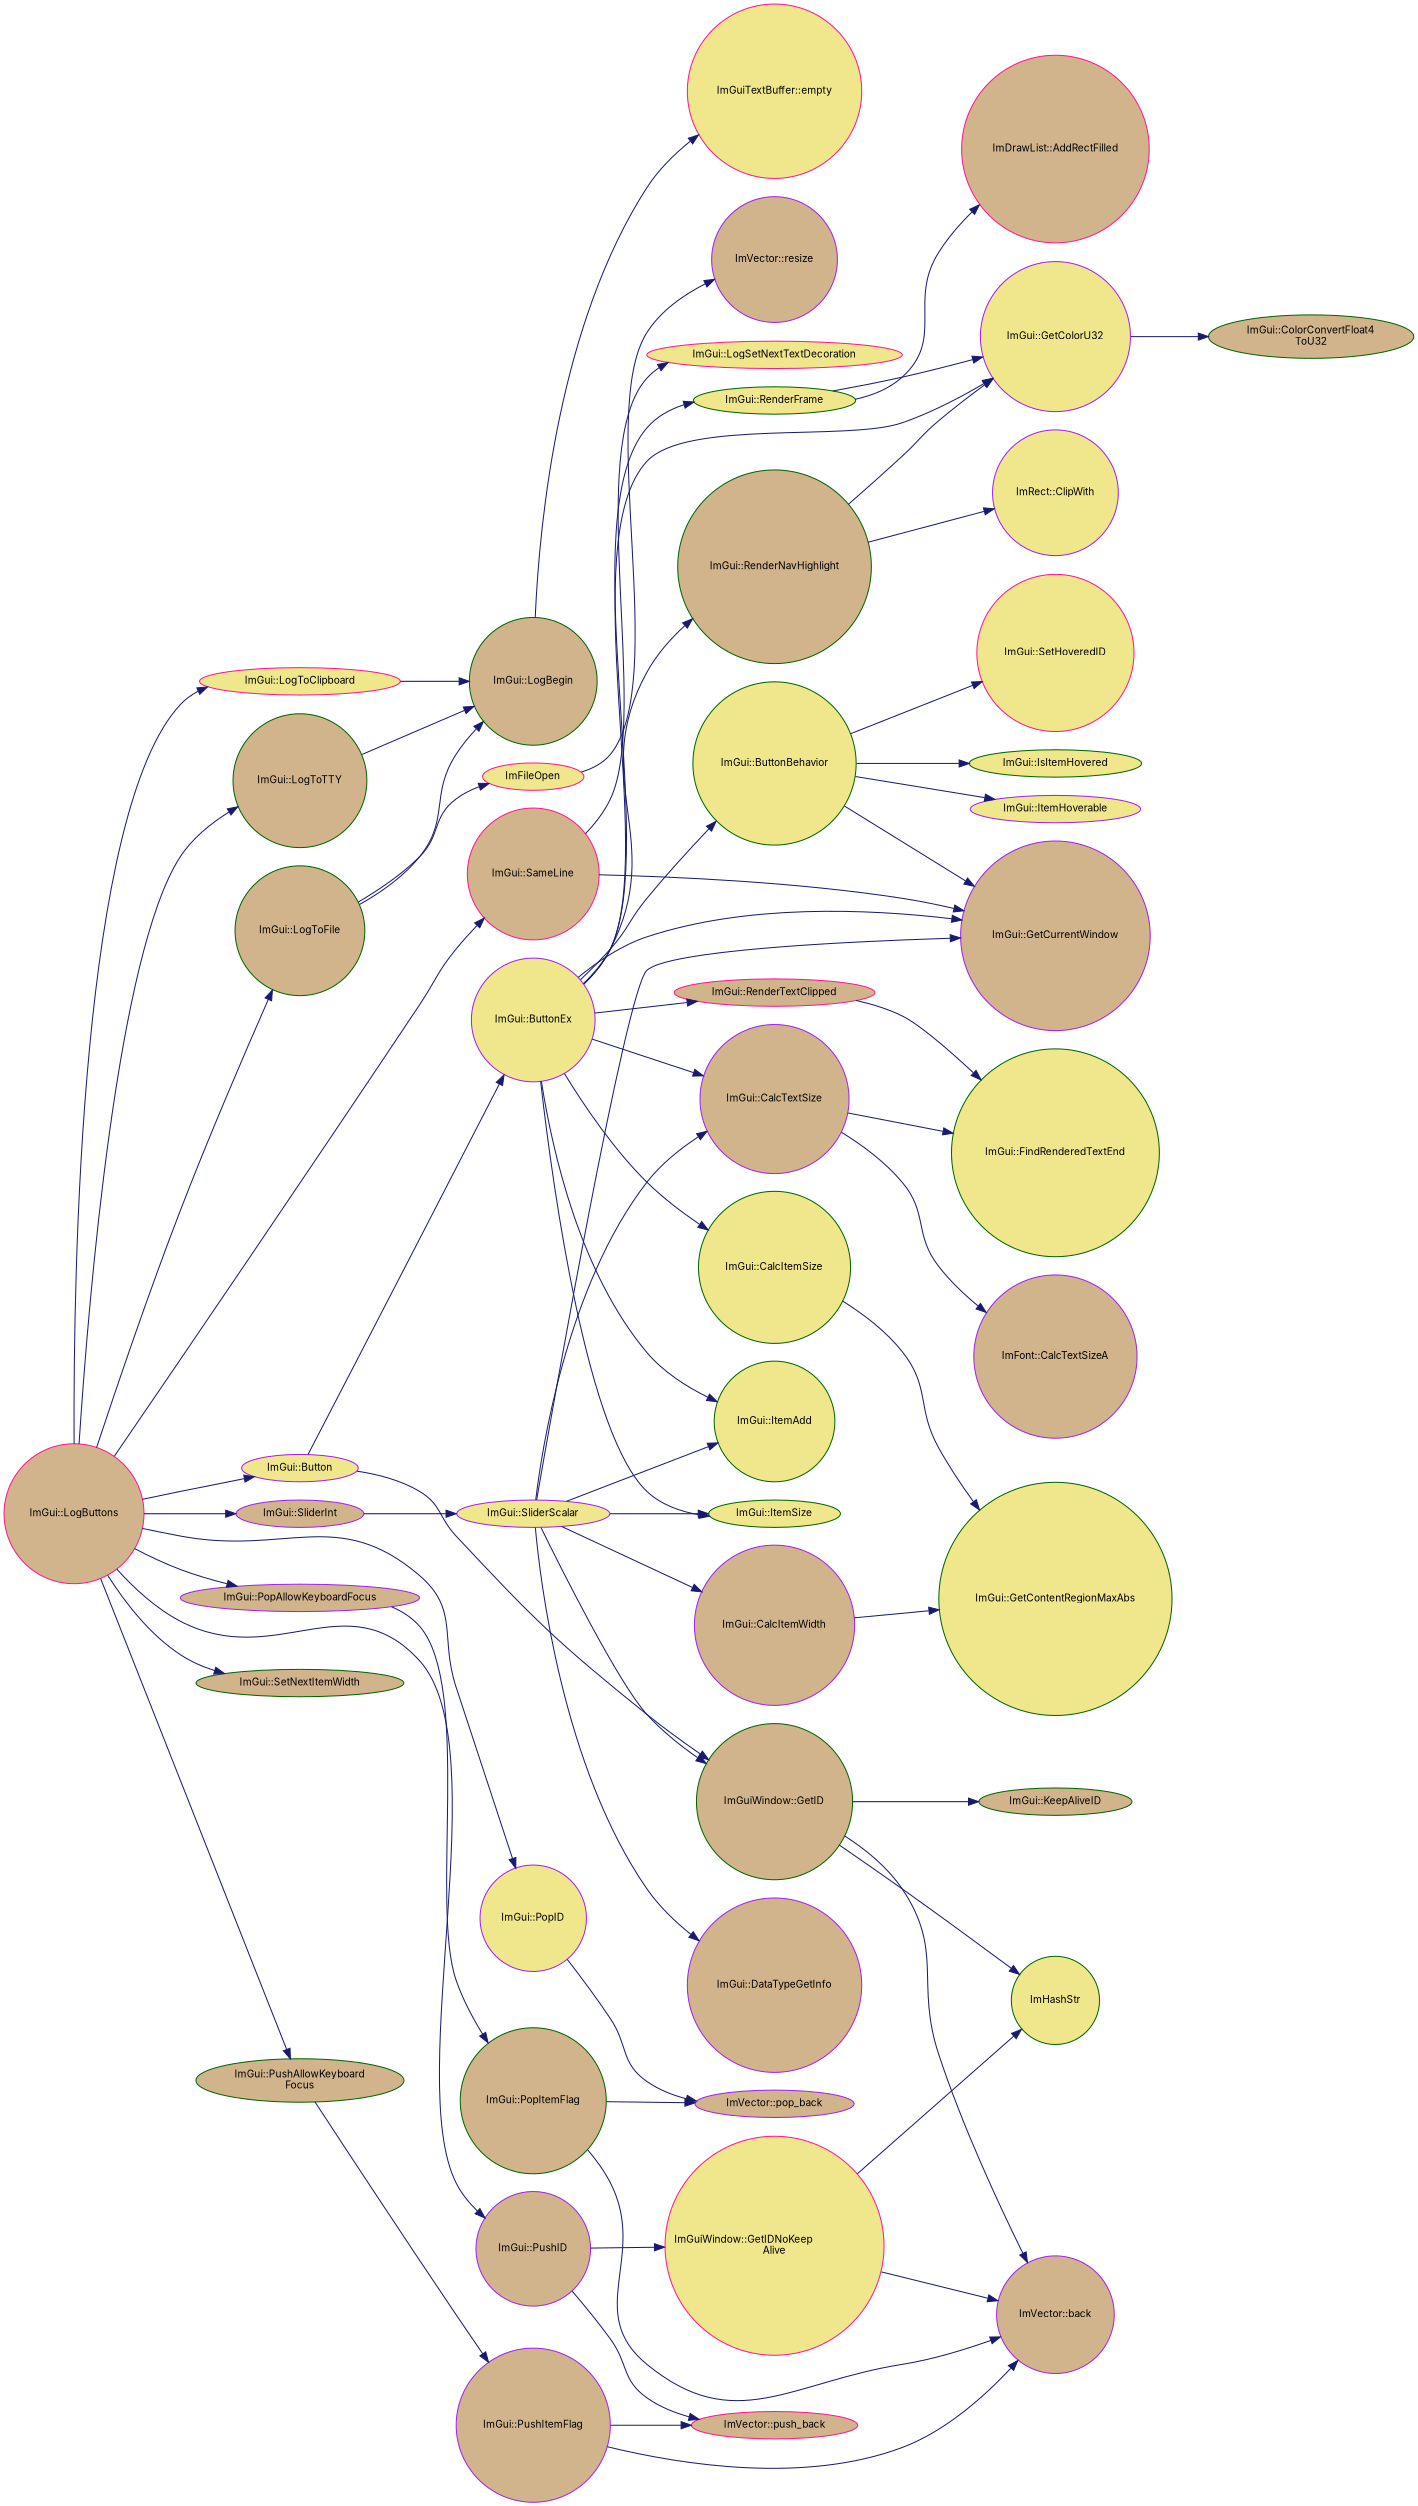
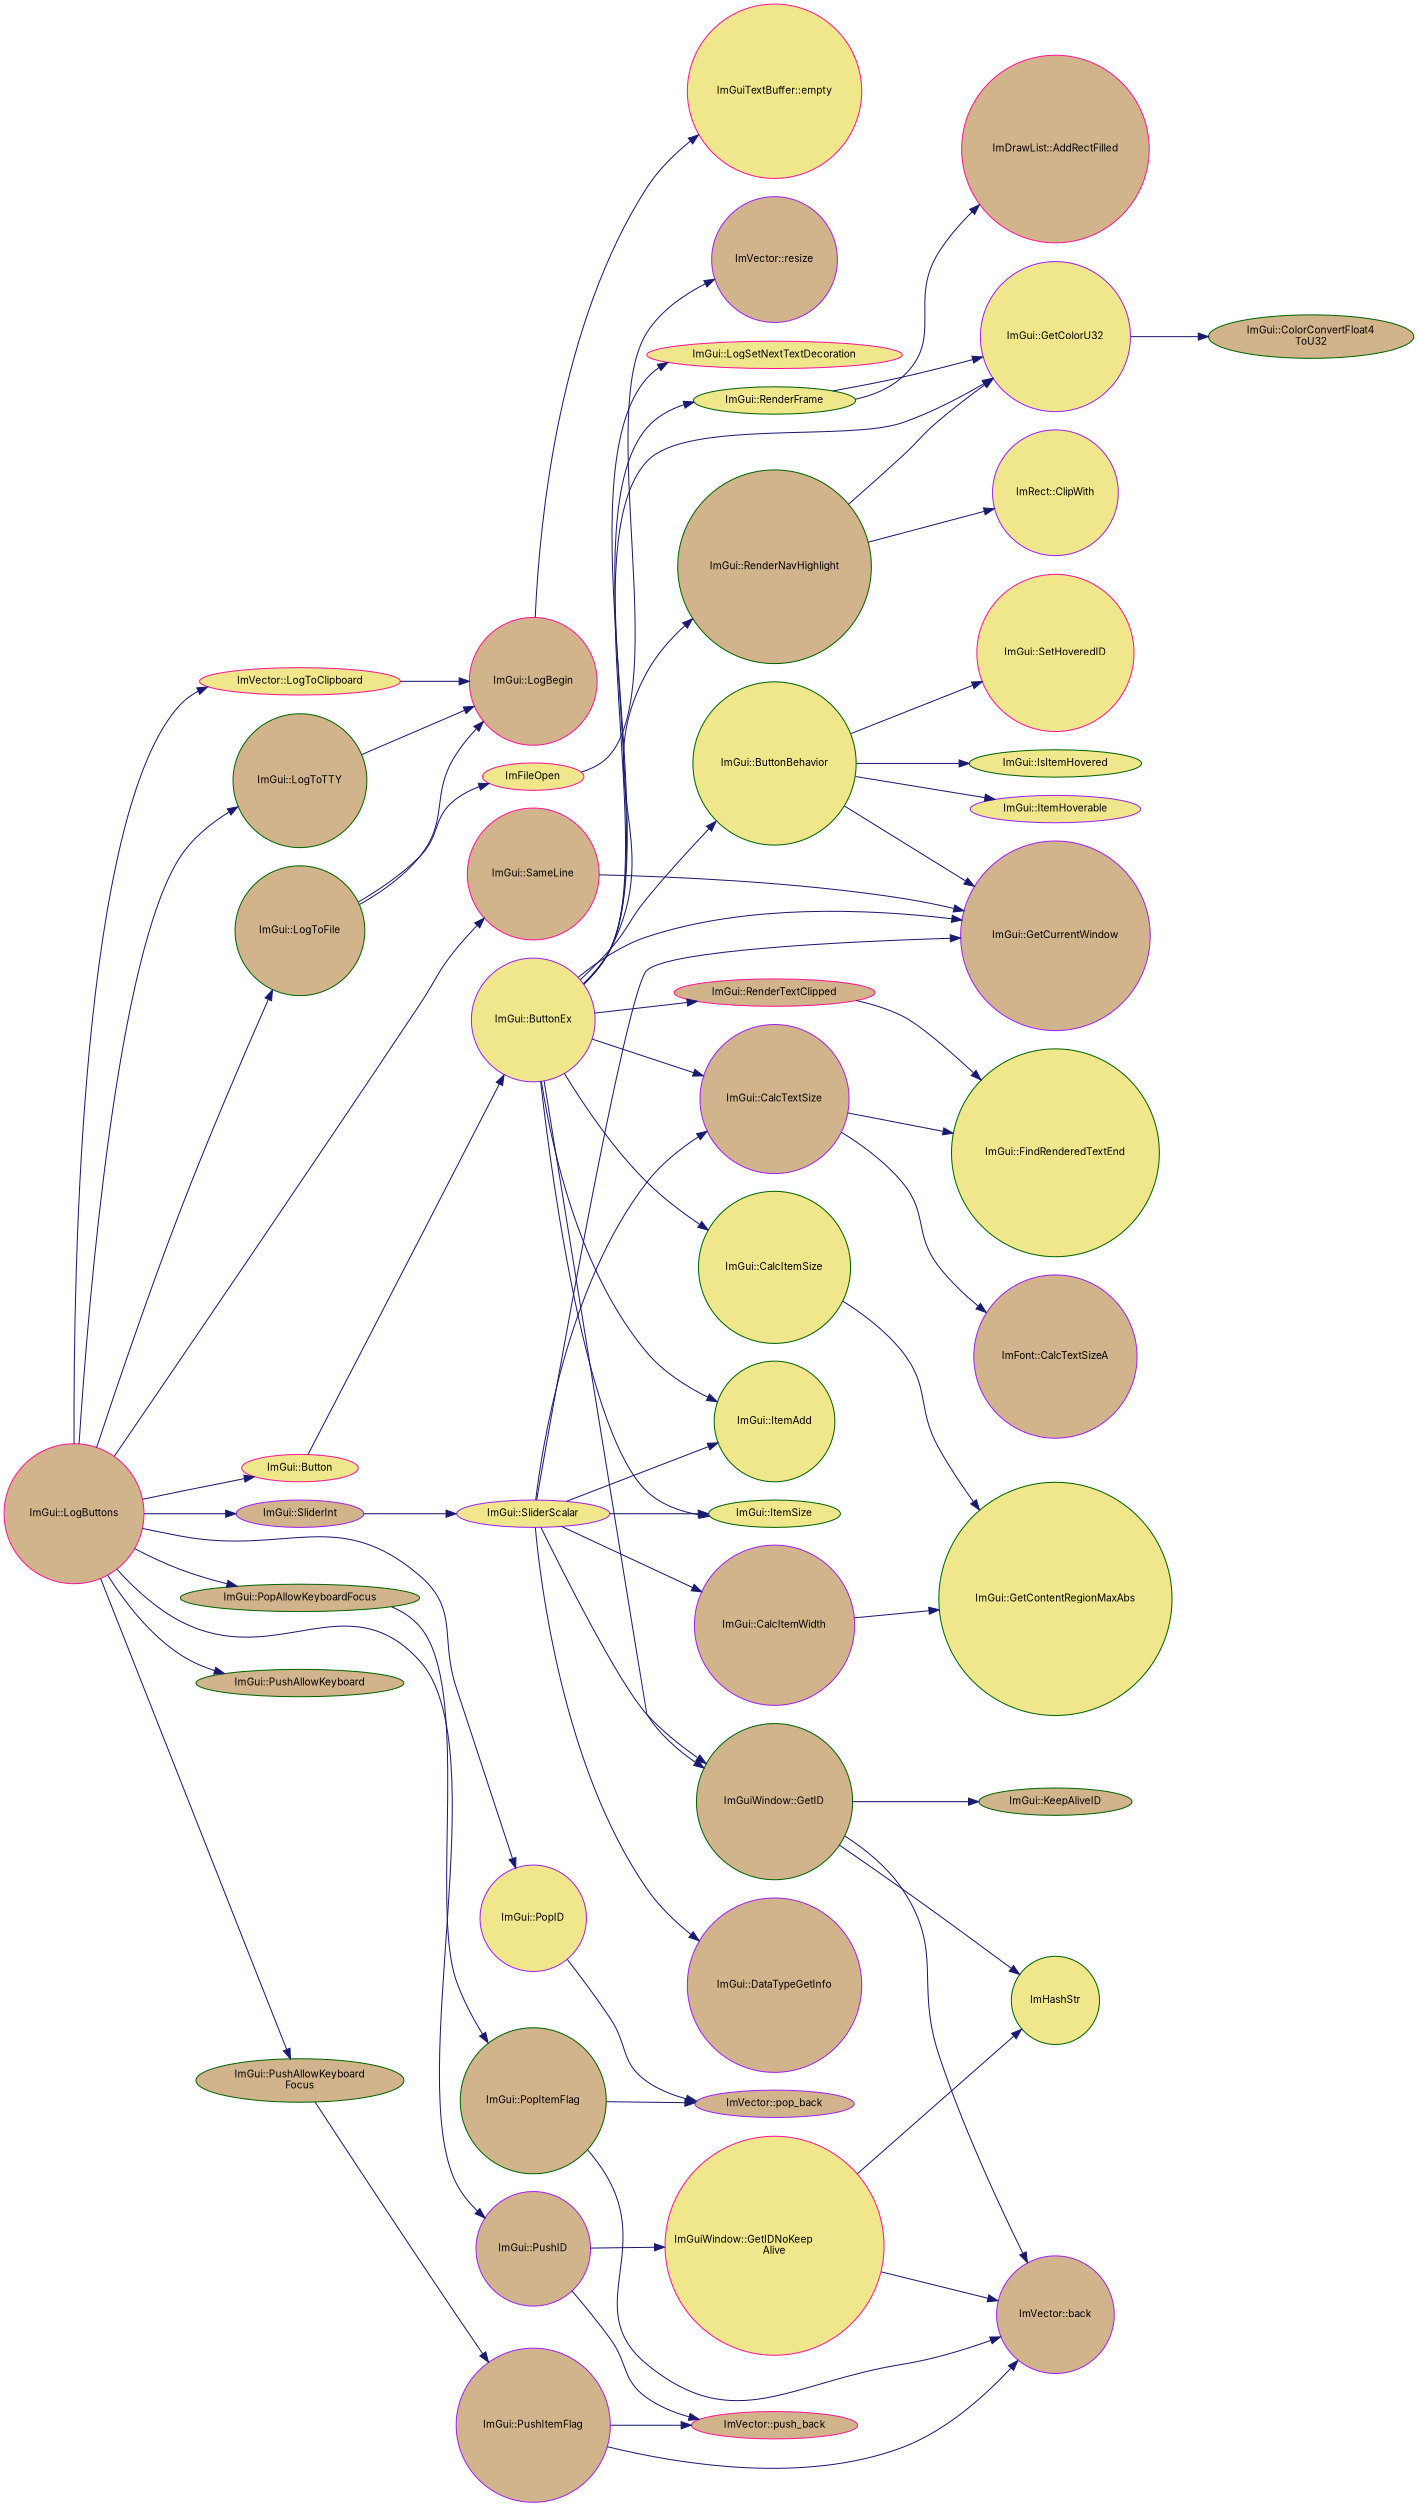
(621, 600) -> (619, 675)
(300, 681) -> (300, 681)
(533, 681) -> (533, 681)
(300, 1468) -> (300, 1468)
(300, 1598) -> (300, 1598)
(526, 1609) -> (601, 1432)
(300, 1683) -> (300, 1683)
